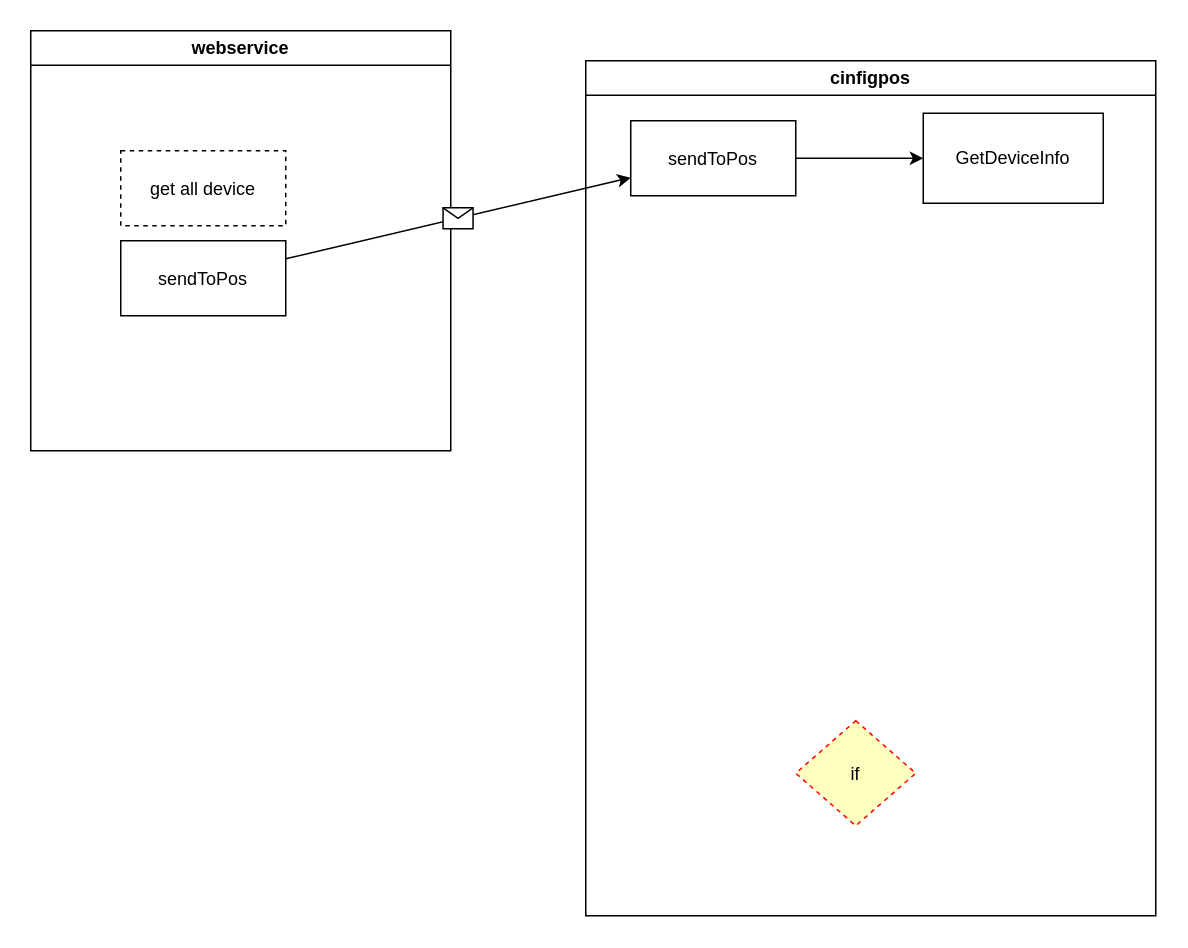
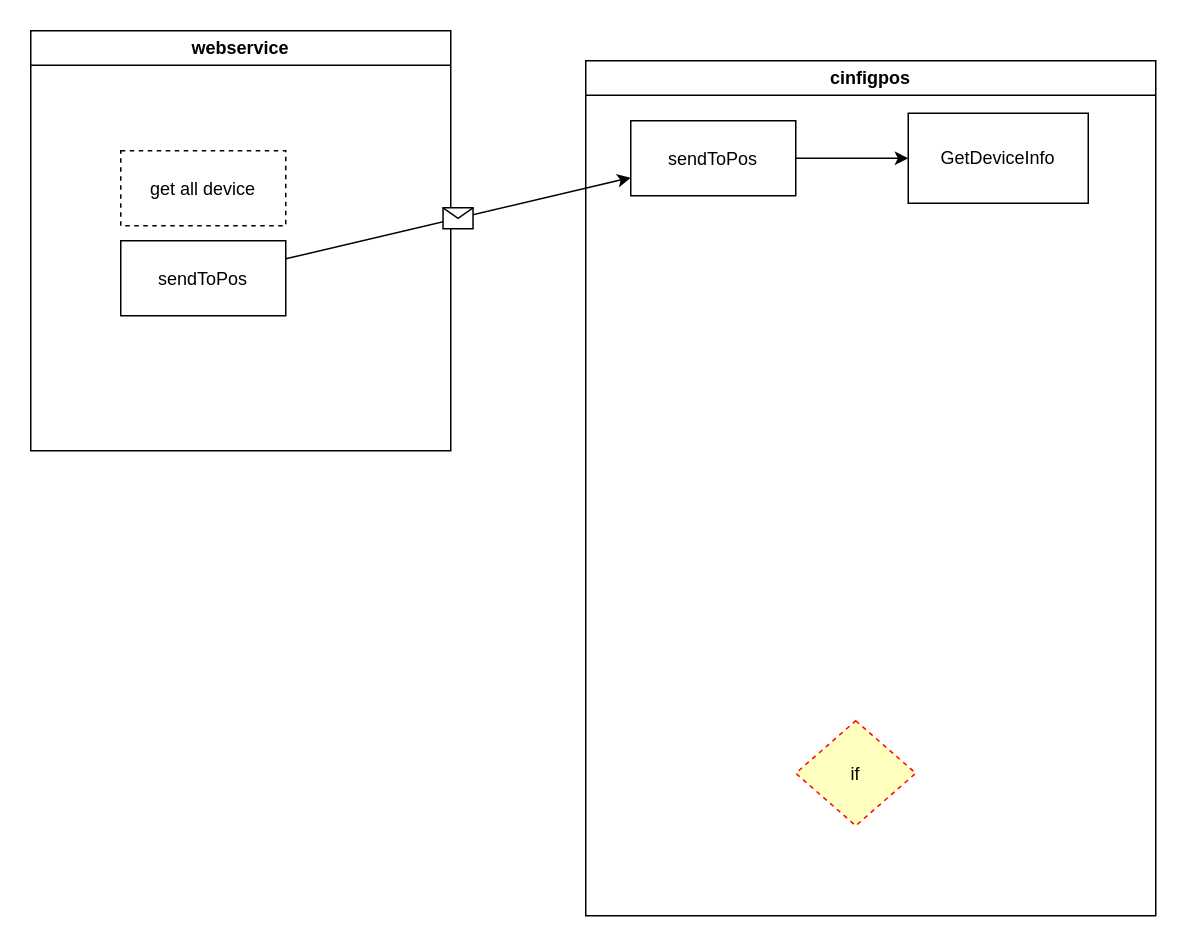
(1013, 158) -> (998, 158)
